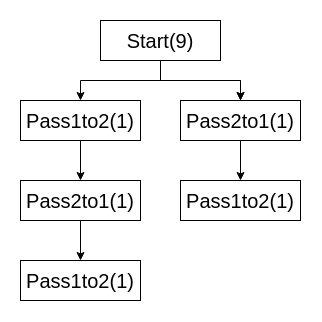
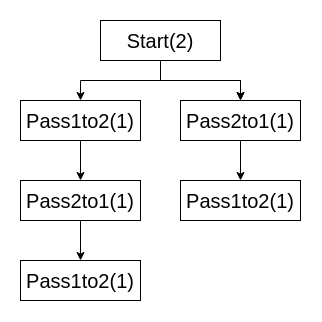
(161, 41) -> (161, 41)
